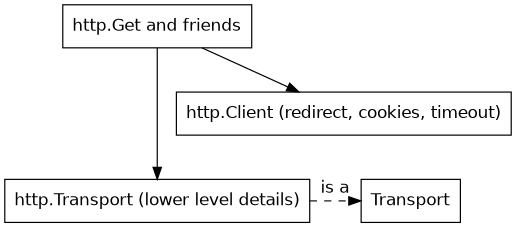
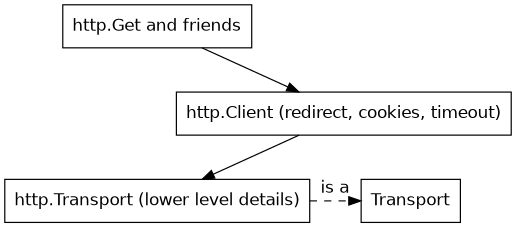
(157, 107) -> (256, 155)
